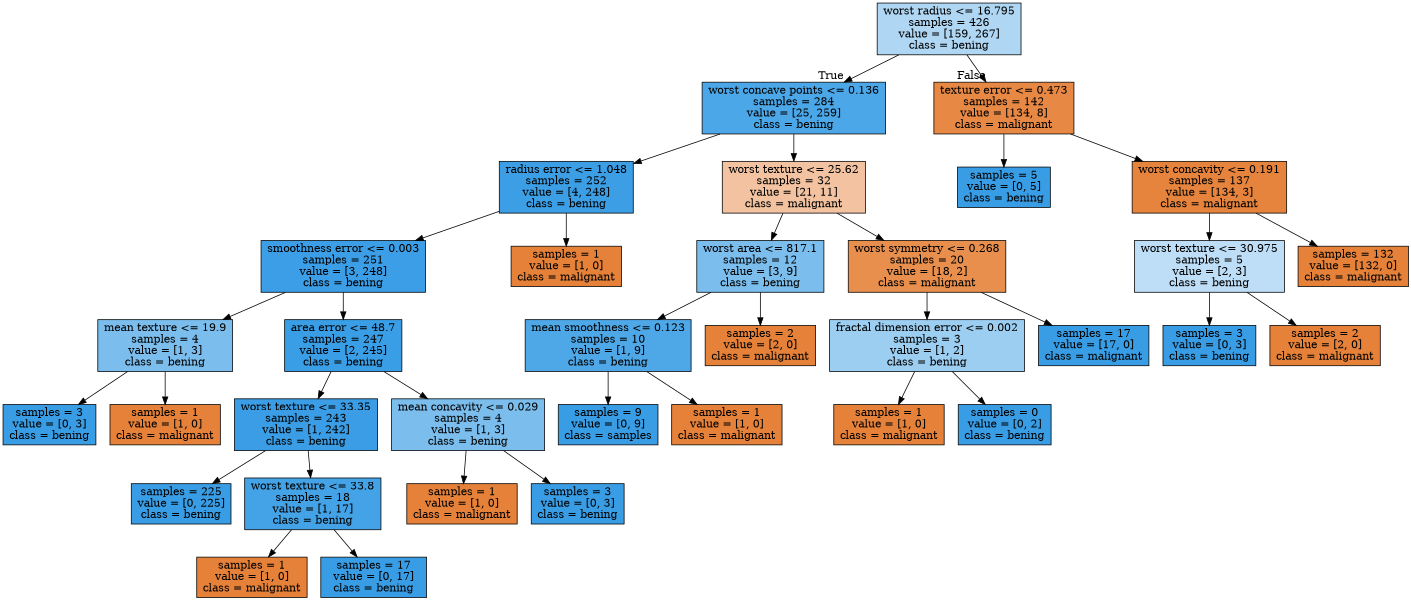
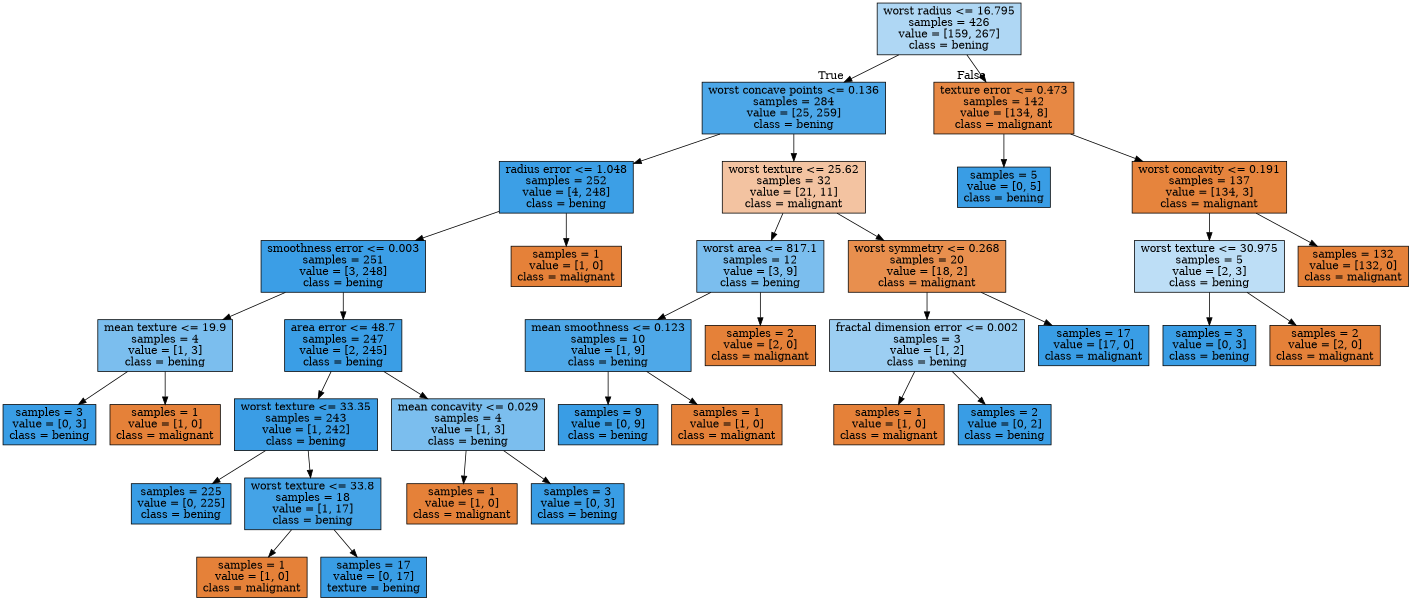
(608, 425) -> (608, 425)
(1005, 425) -> (1005, 425)
(374, 577) -> (374, 577)
